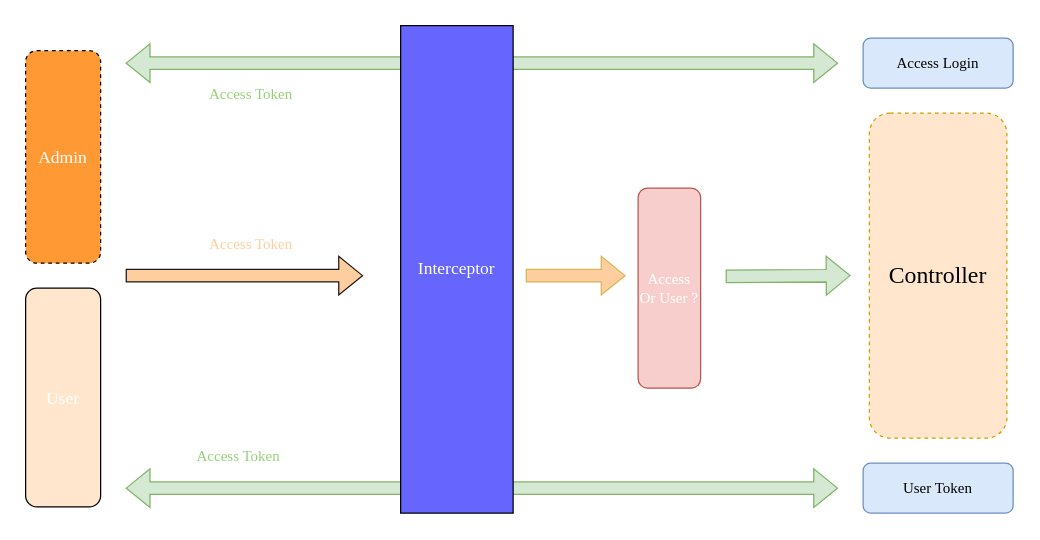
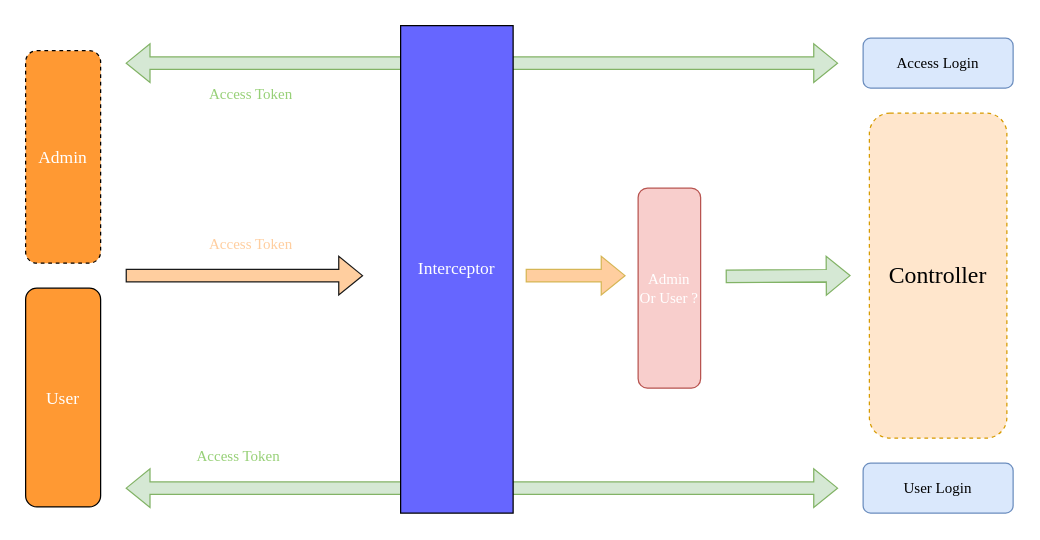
(669, 288) -> (669, 288)
(63, 398) -> (63, 398)
(938, 488) -> (938, 488)
